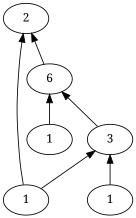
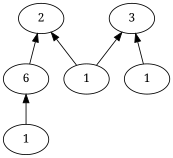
(83, 112) -> none
